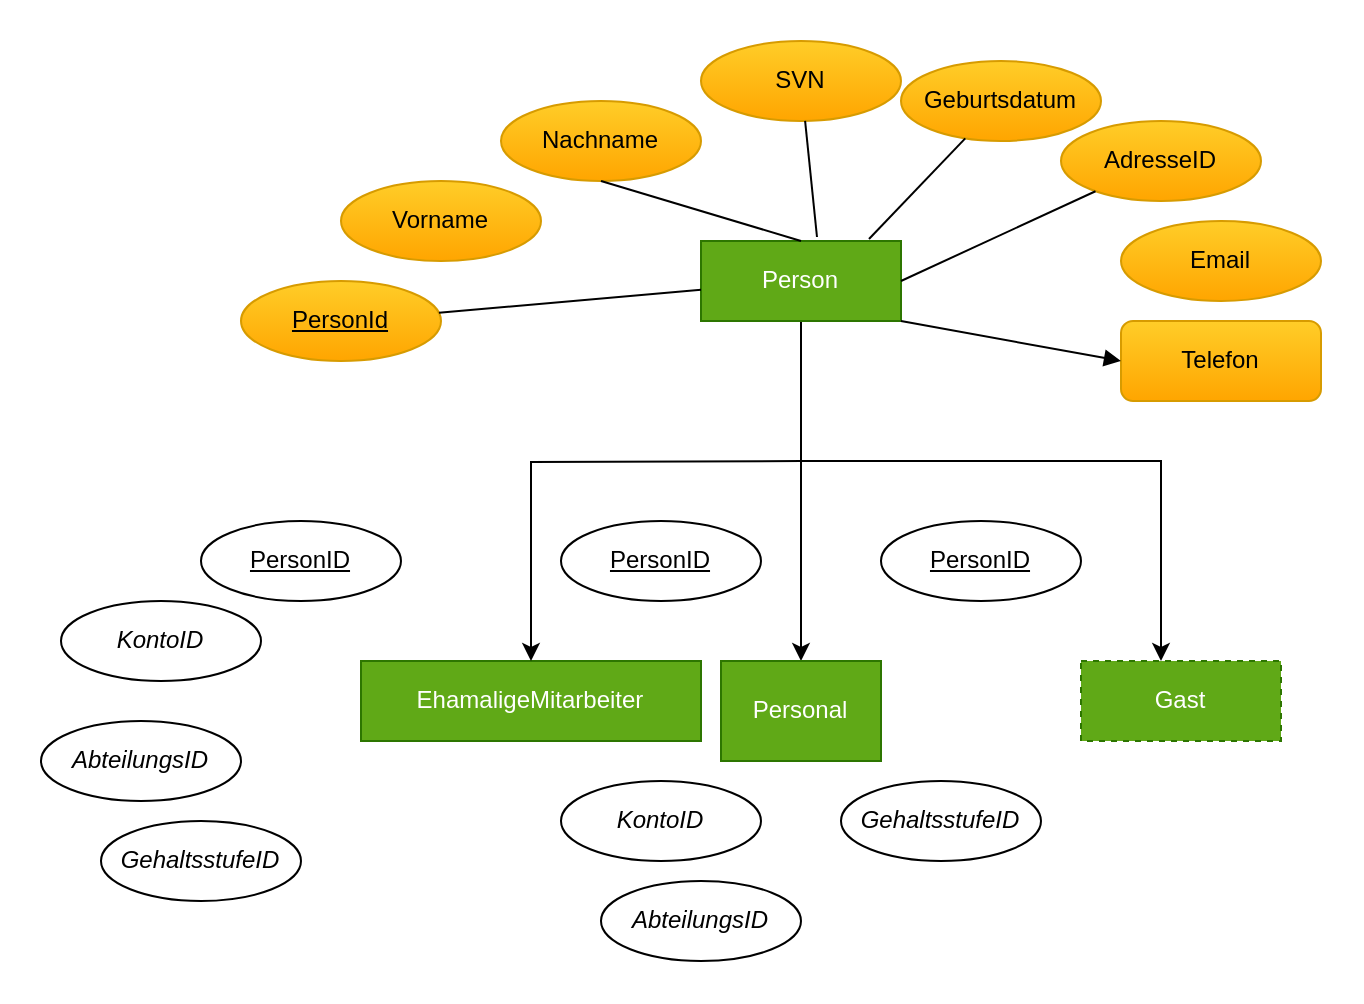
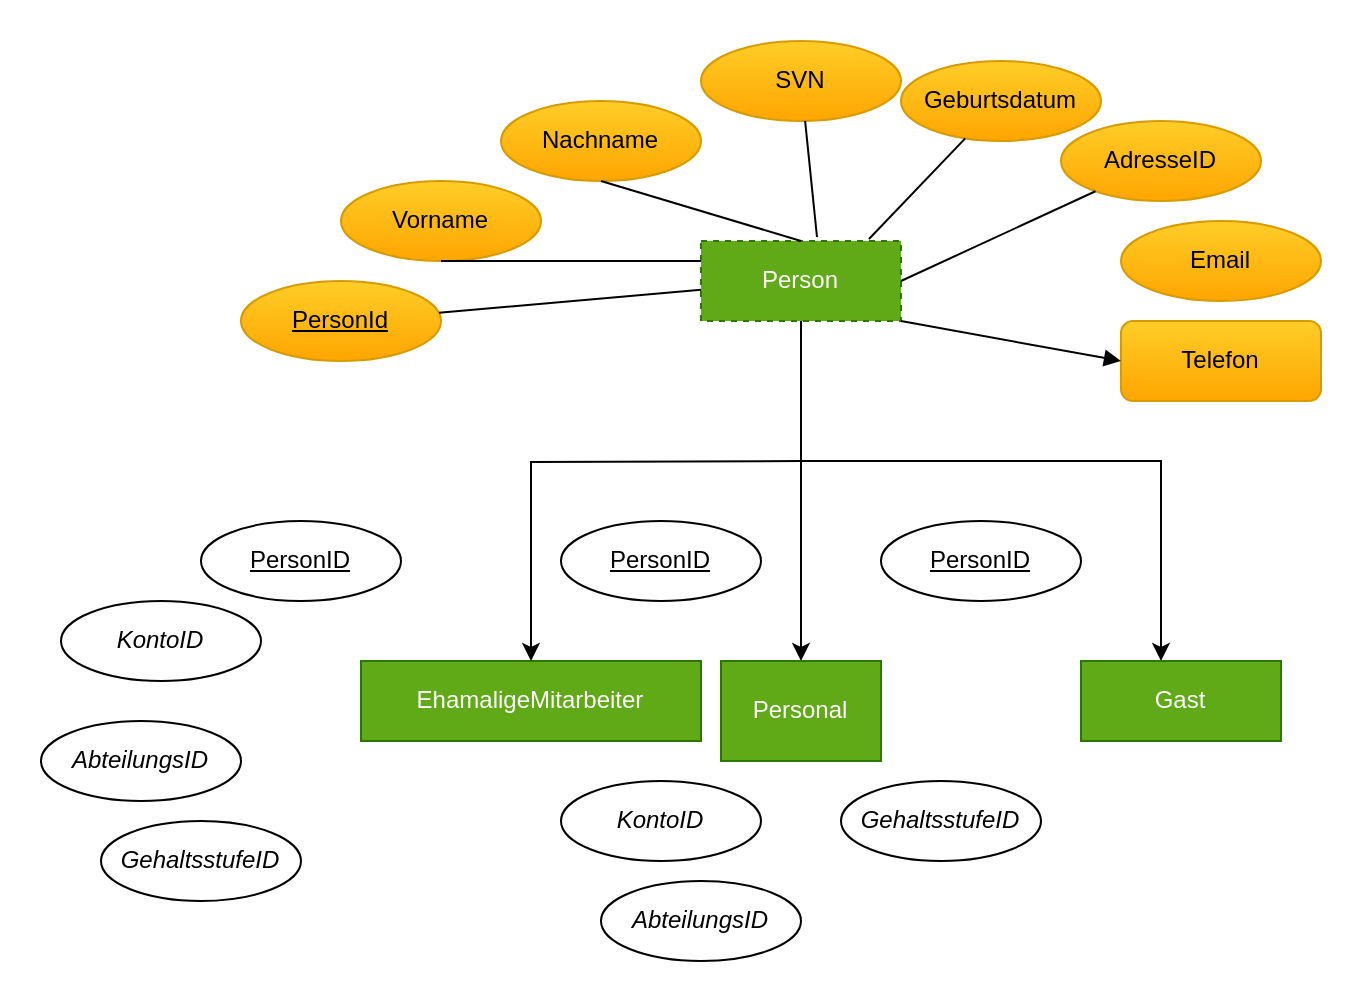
none -> (571, 261)
(801, 281) -> (801, 281)
(1181, 701) -> (1181, 701)
